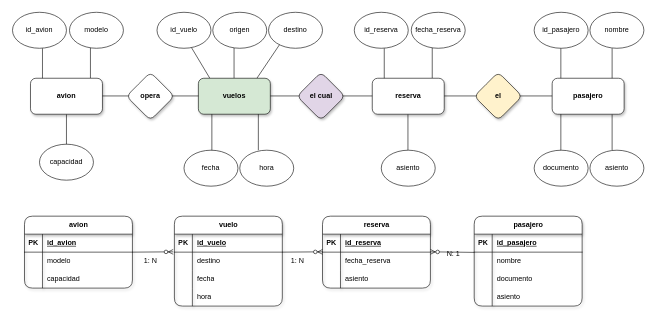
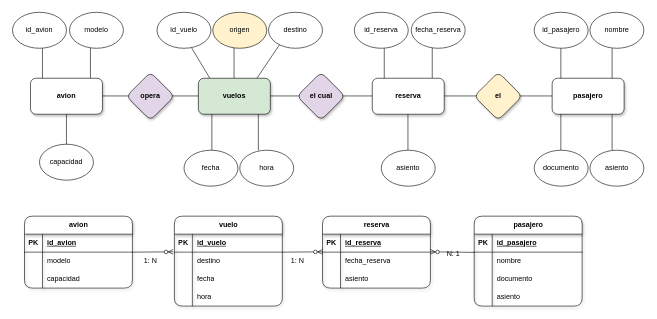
(240, 30) -> (240, 30)
(150, 96) -> (150, 96)
